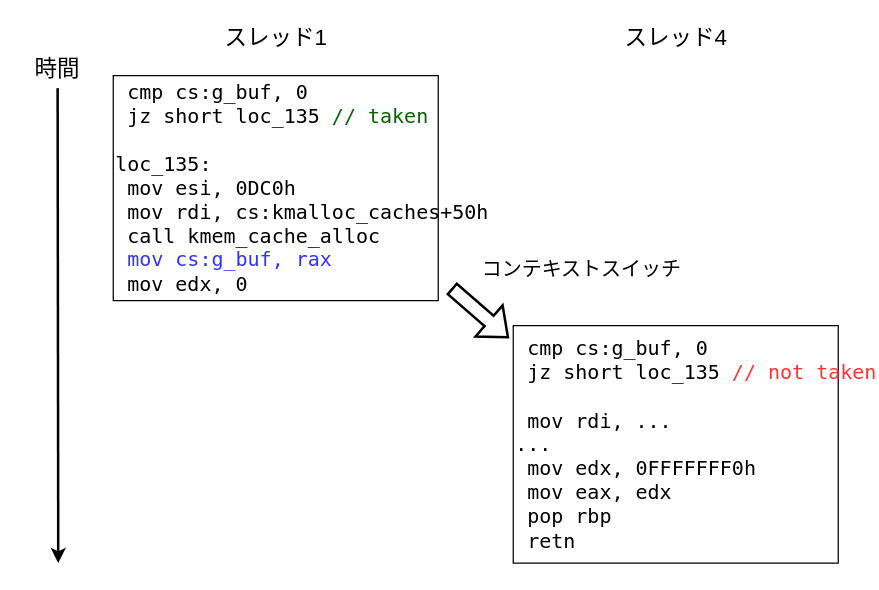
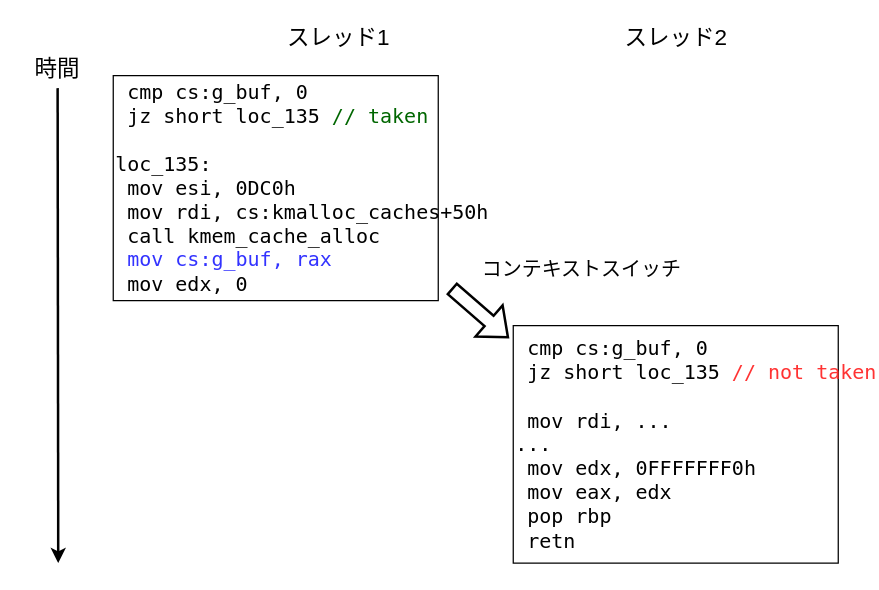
(276, 38) -> (338, 38)
(676, 38) -> (676, 38)
